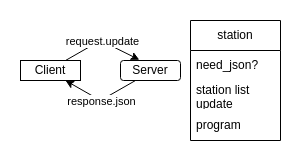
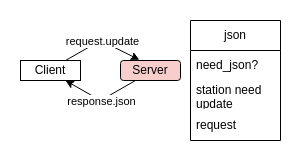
(236, 36) -> (236, 36)
(151, 71) -> (151, 71)
(237, 96) -> (237, 96)
(220, 126) -> (220, 126)
